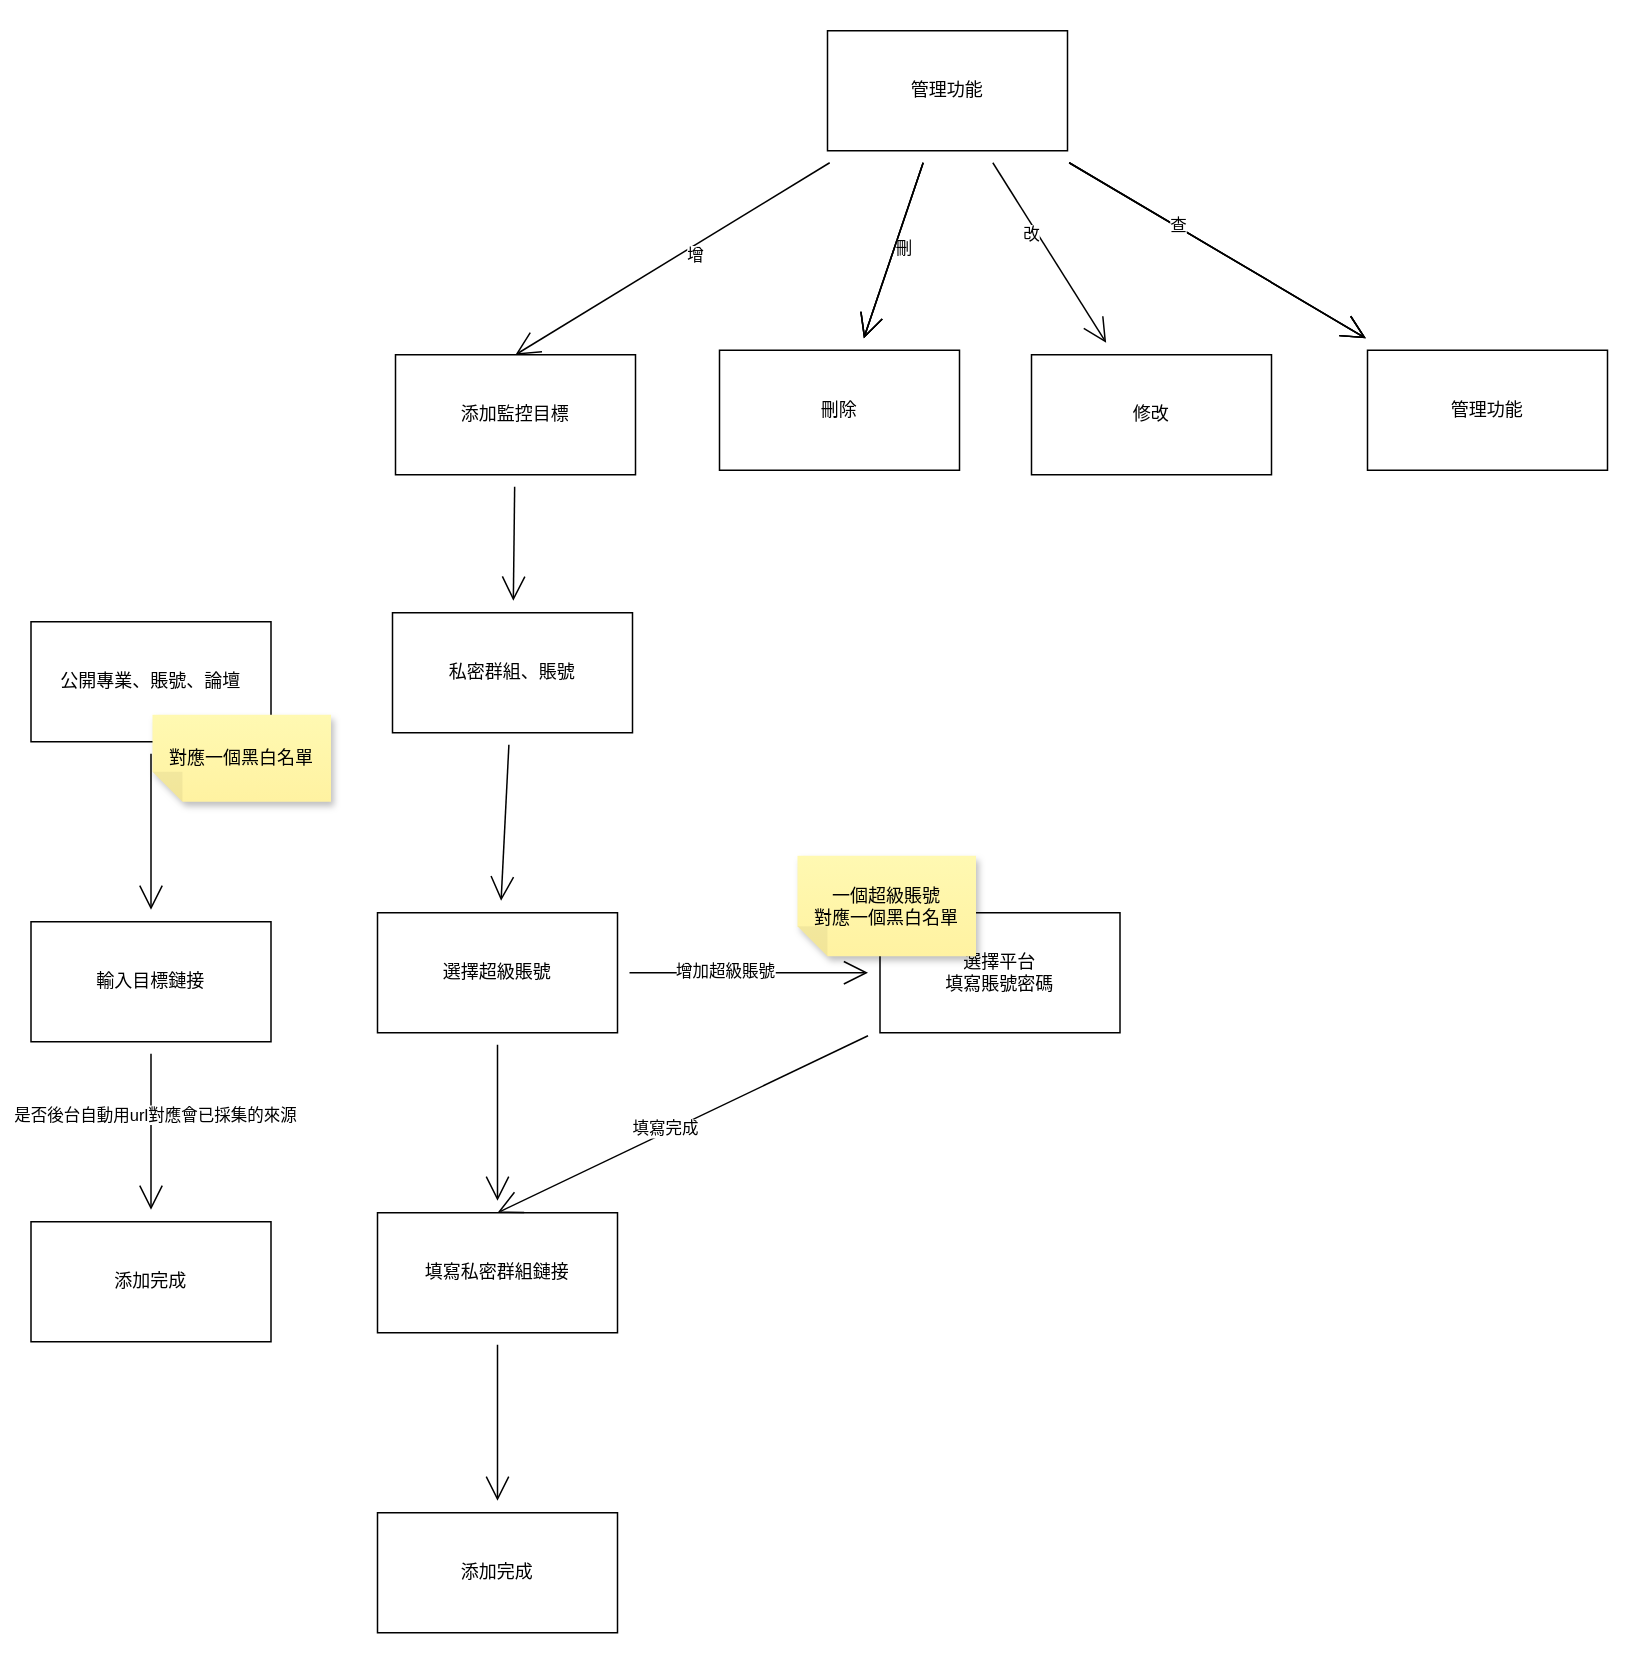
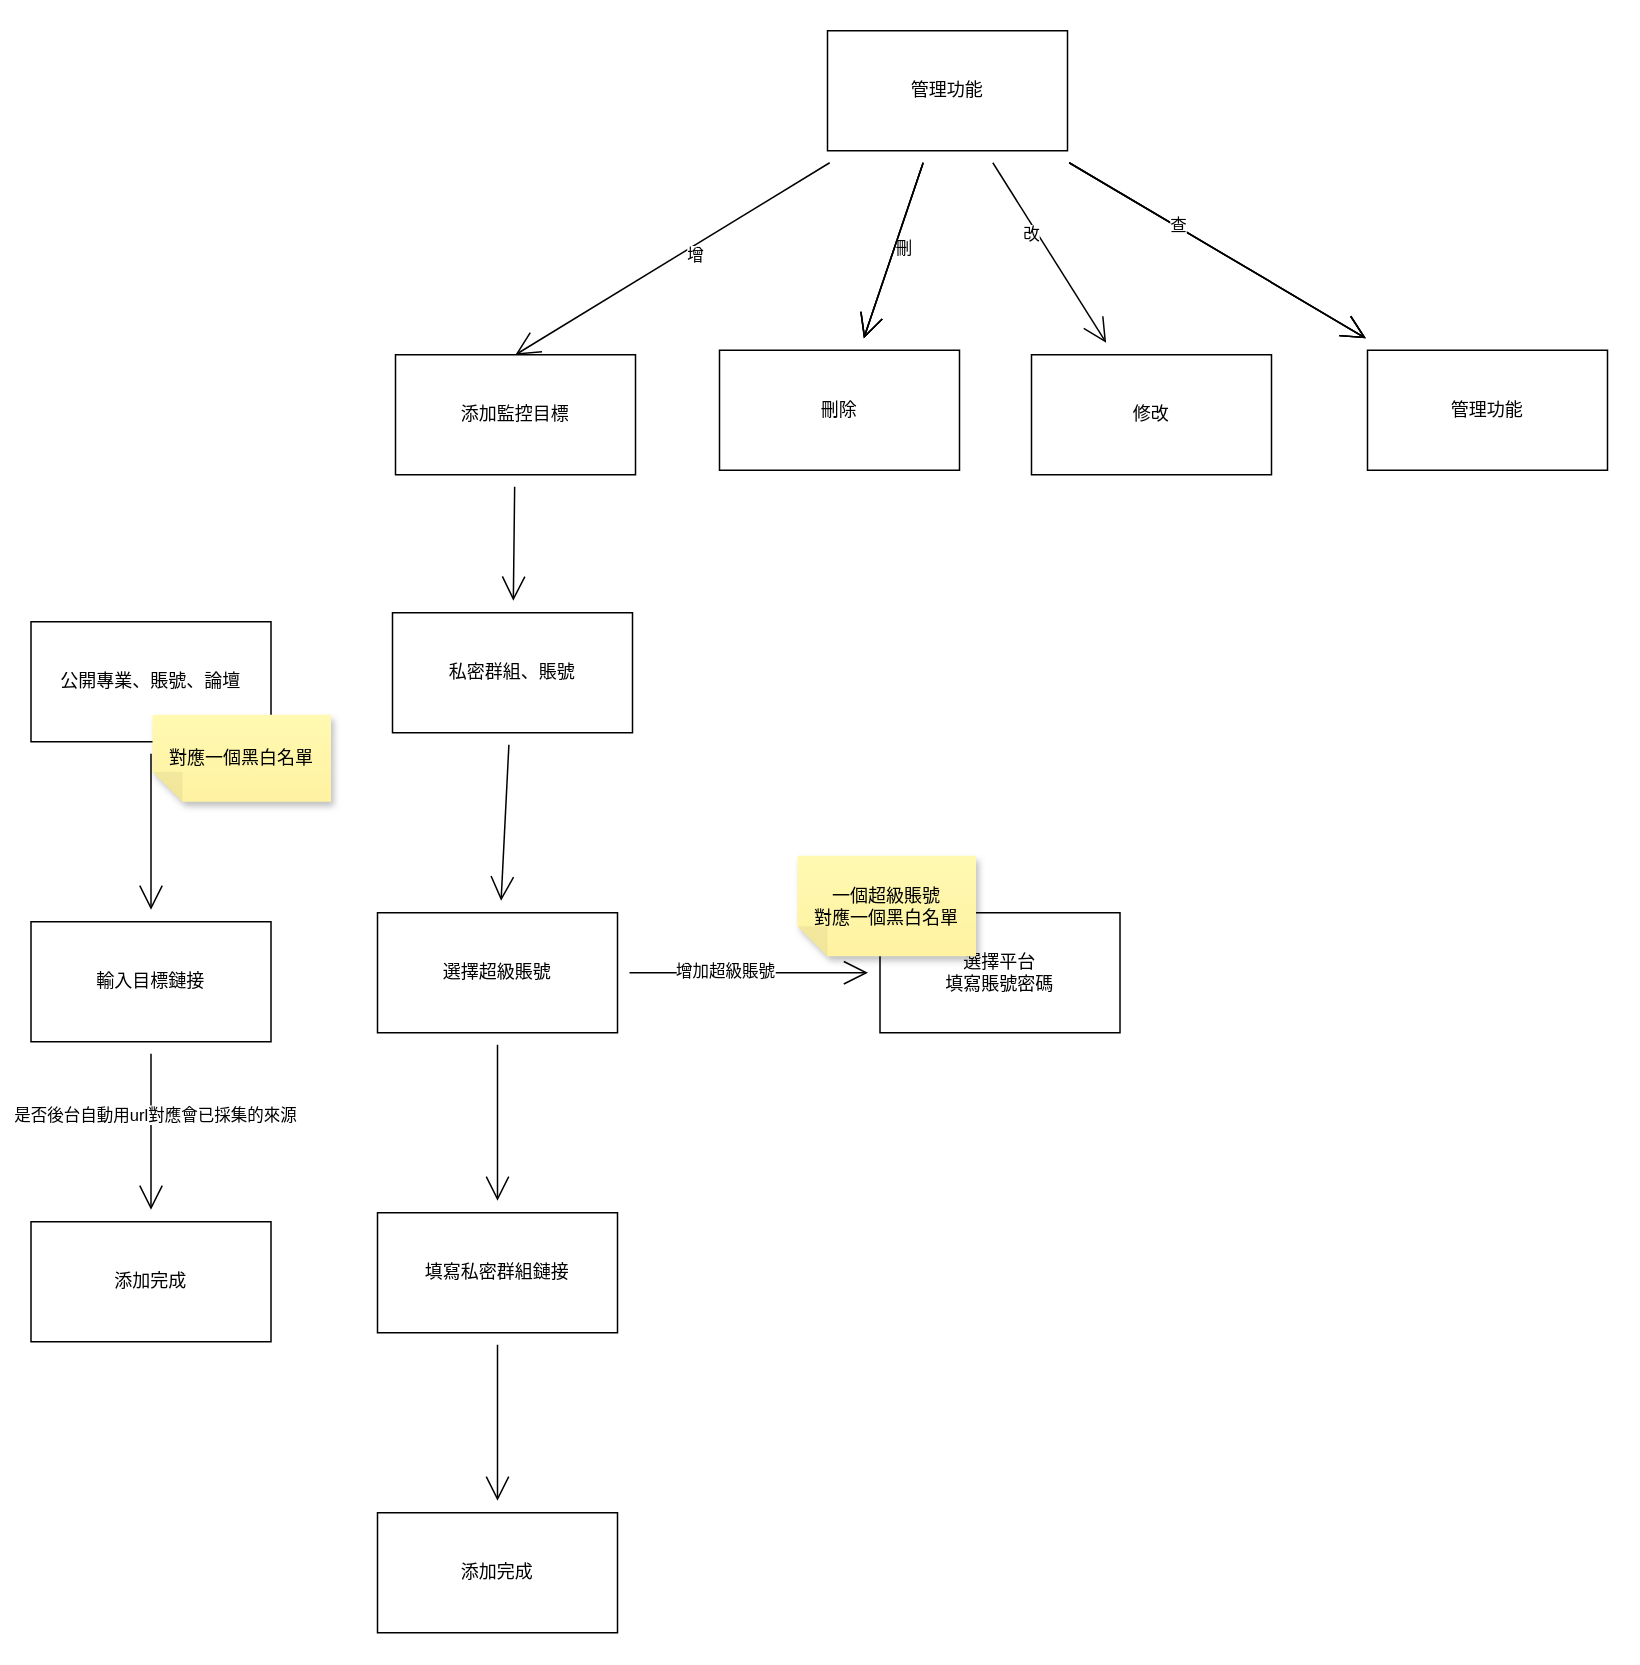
(683, 1124) -> none
